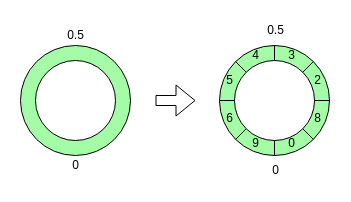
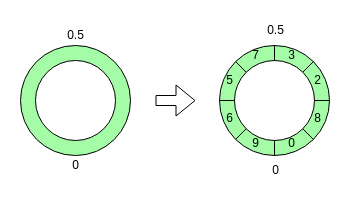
(256, 56) -> (256, 56)
